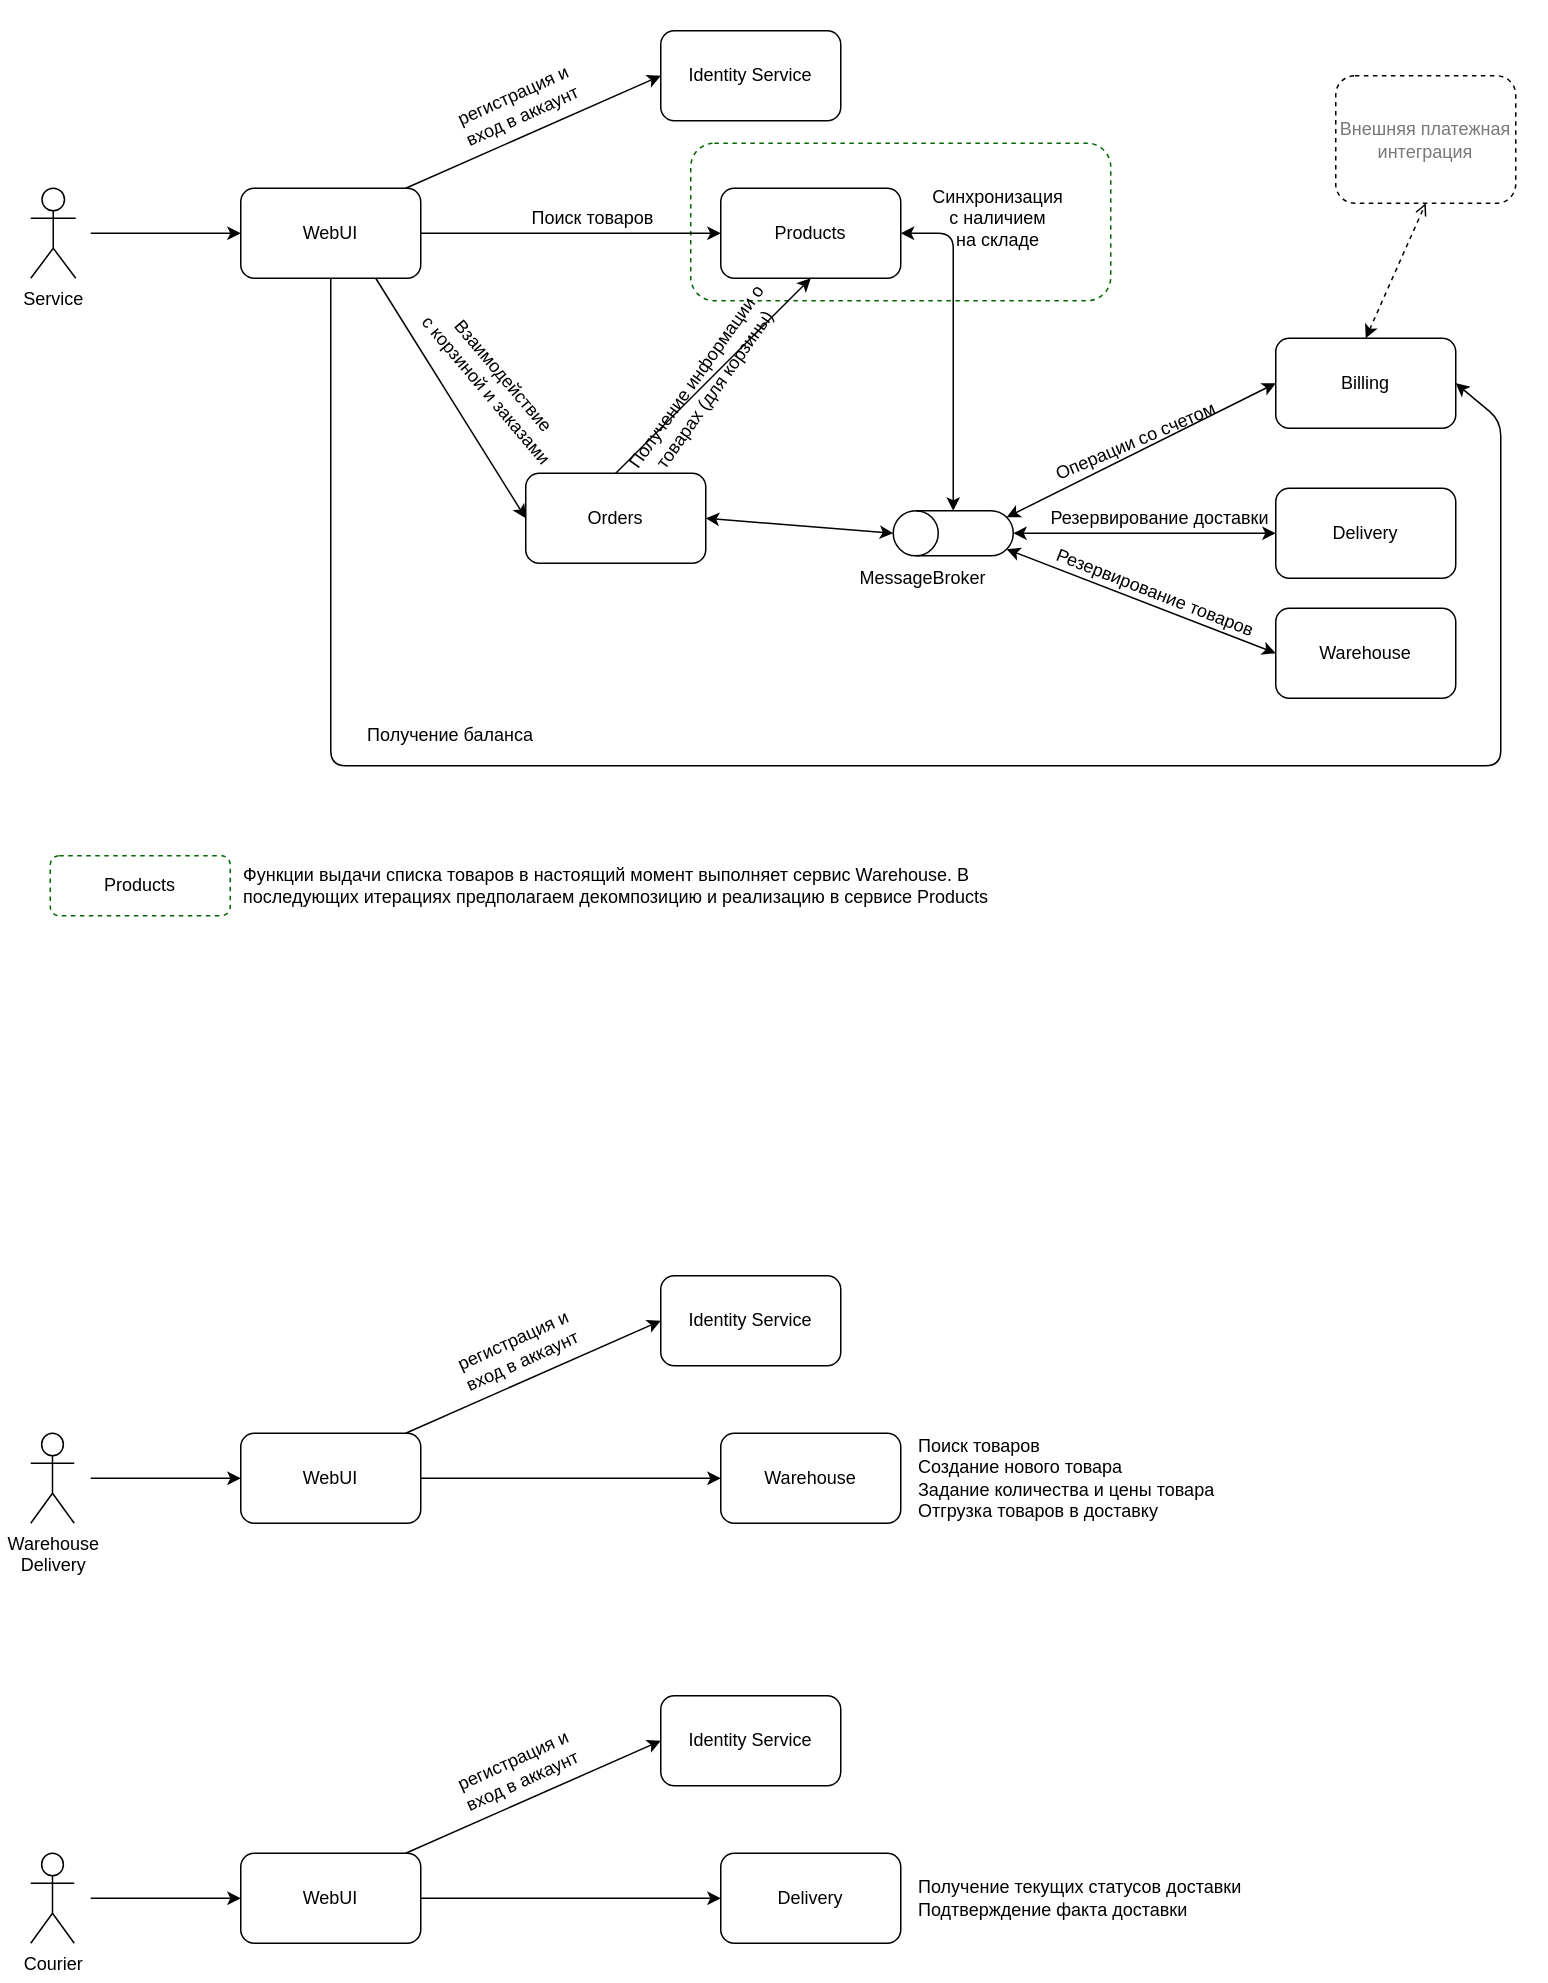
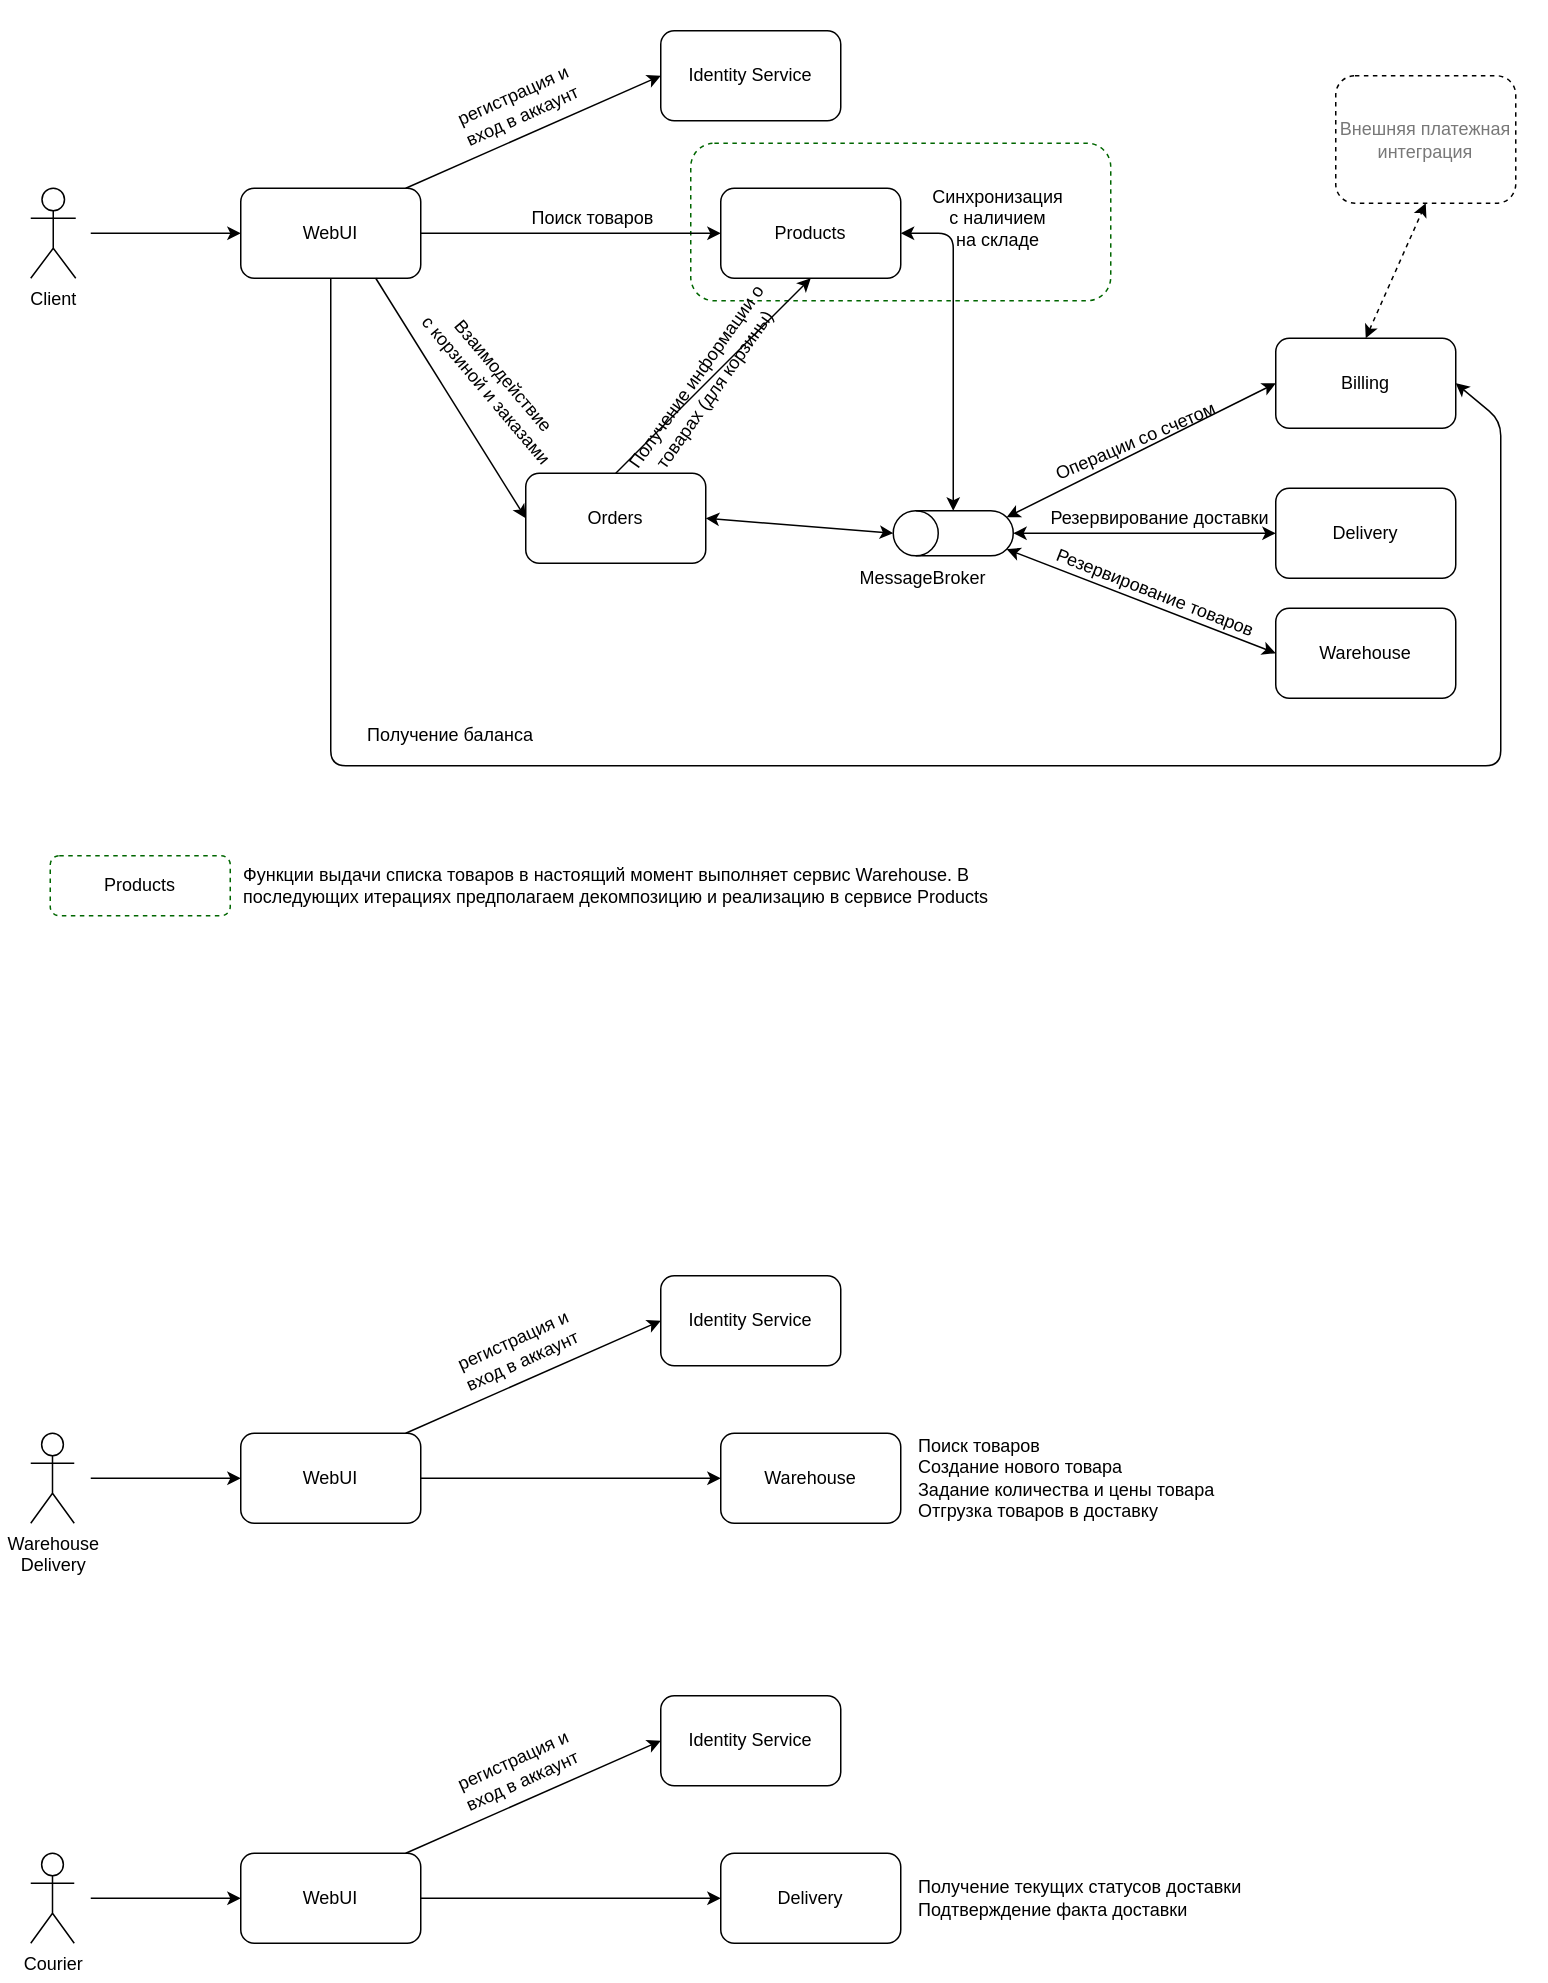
(1422, 211) -> (1421, 214)
(54, 300) -> (54, 300)
